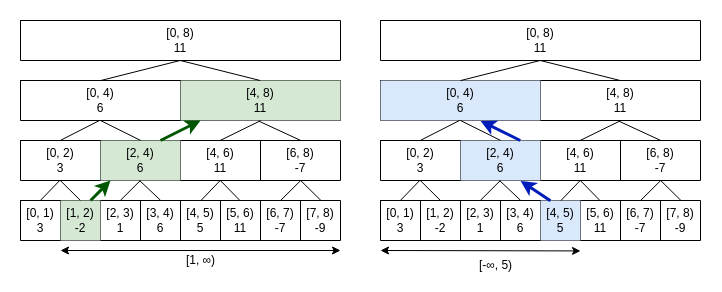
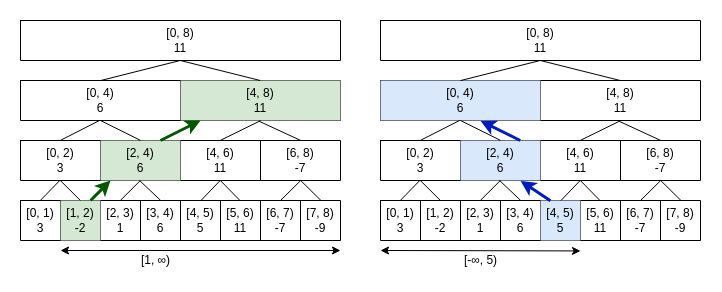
(201, 261) -> (156, 261)
(496, 266) -> (481, 261)
